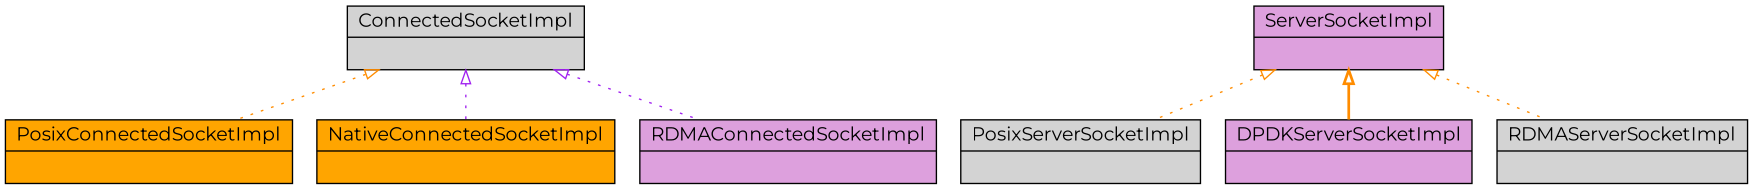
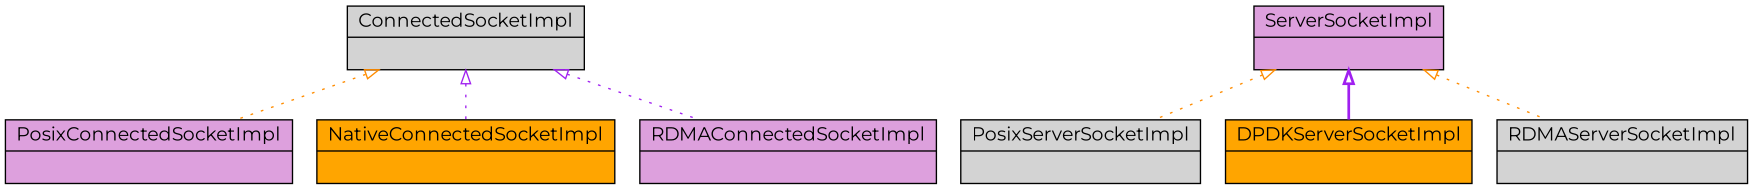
(1349, 102) -> (1349, 102)
(149, 152) -> (149, 152)
(1349, 152) -> (1349, 152)
